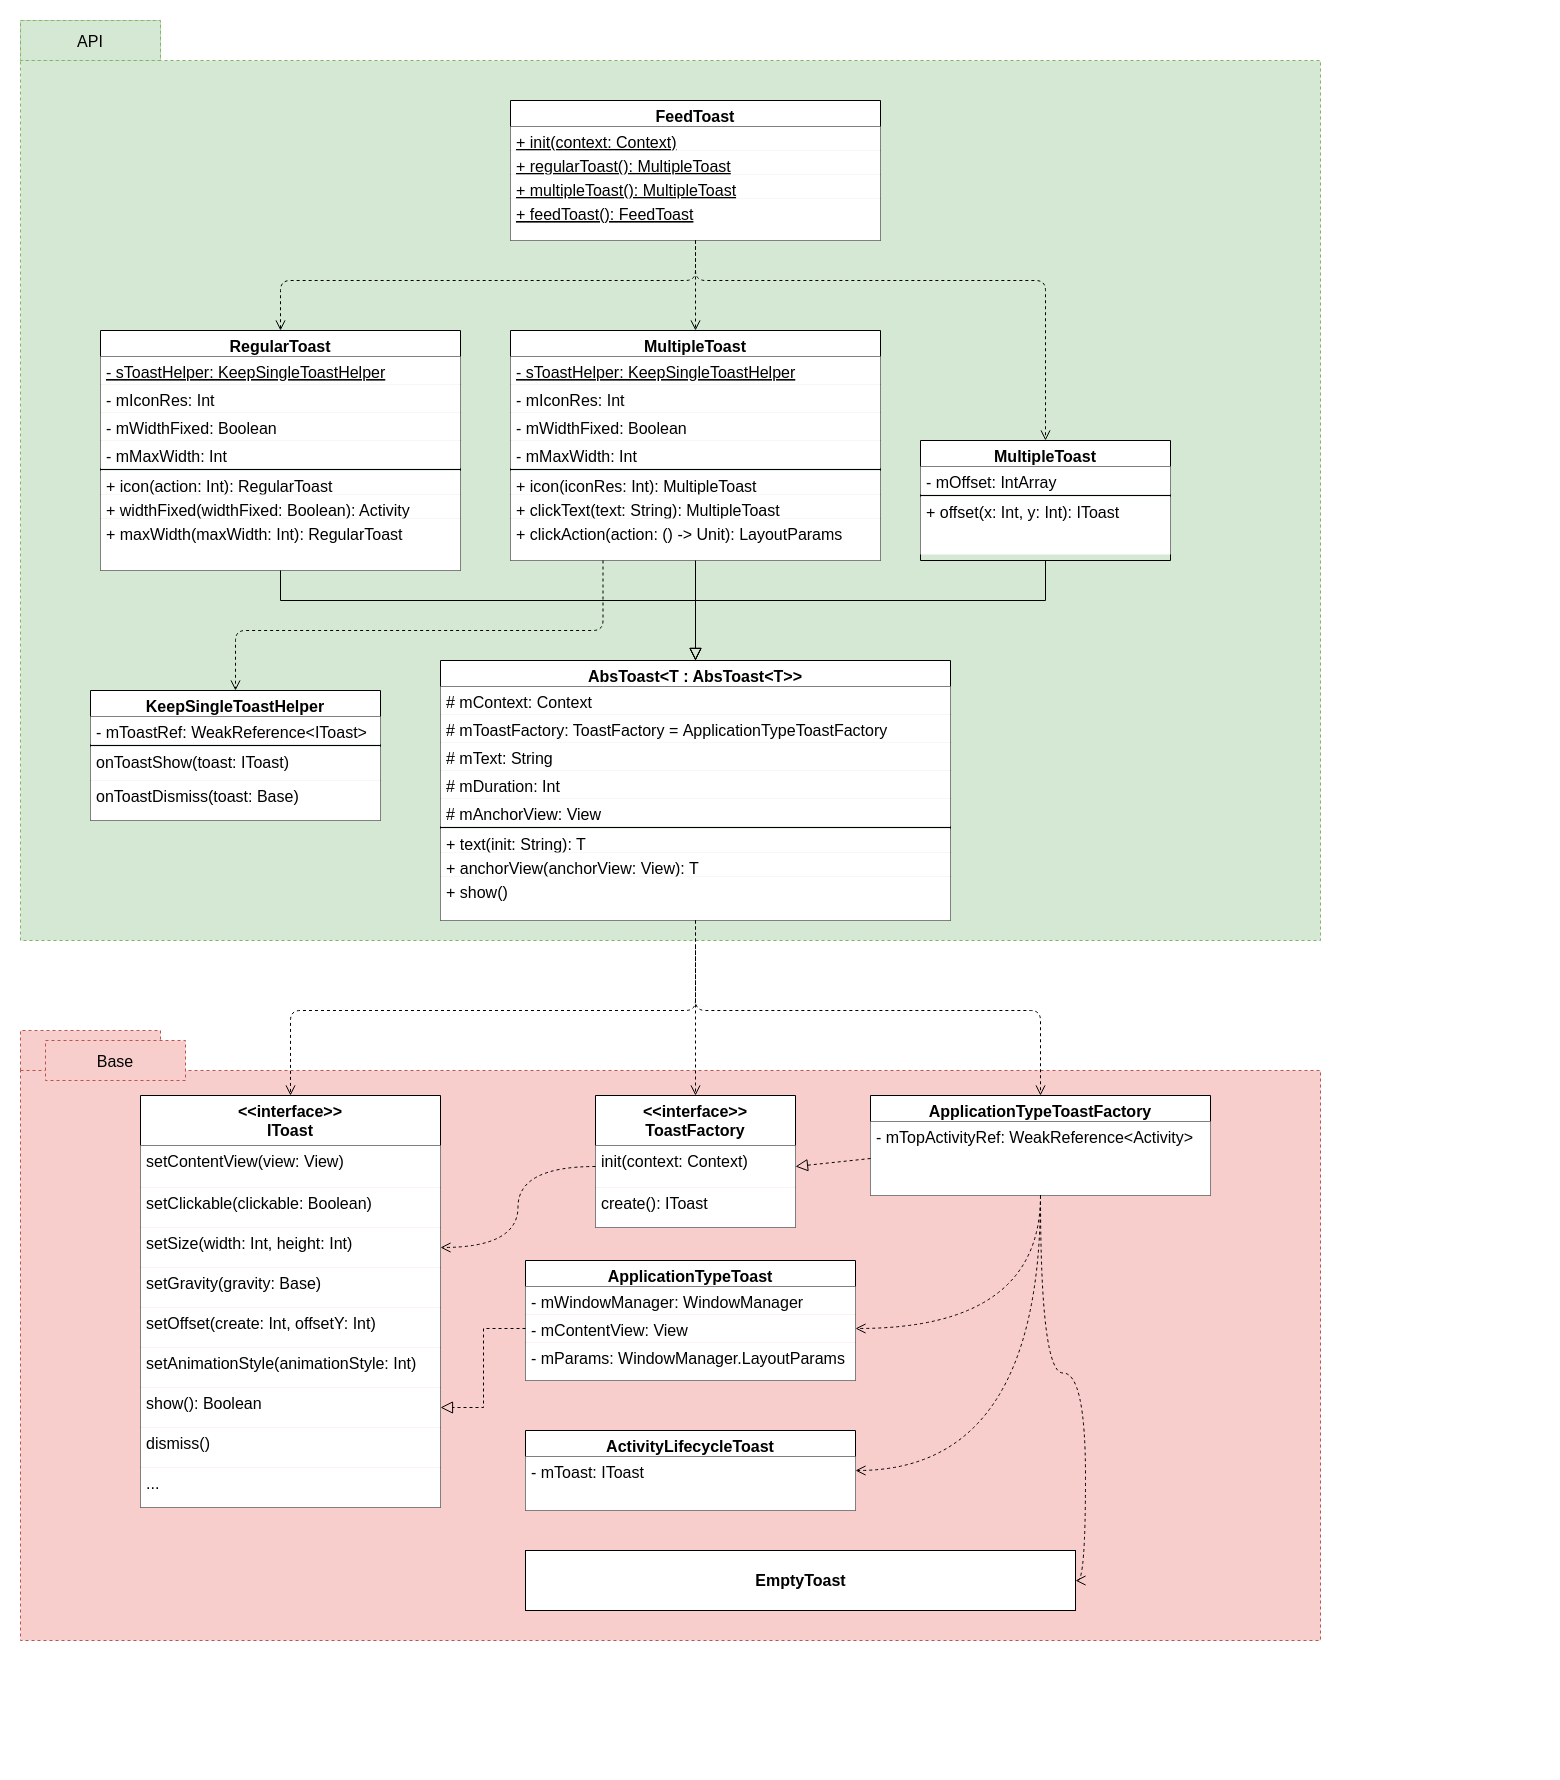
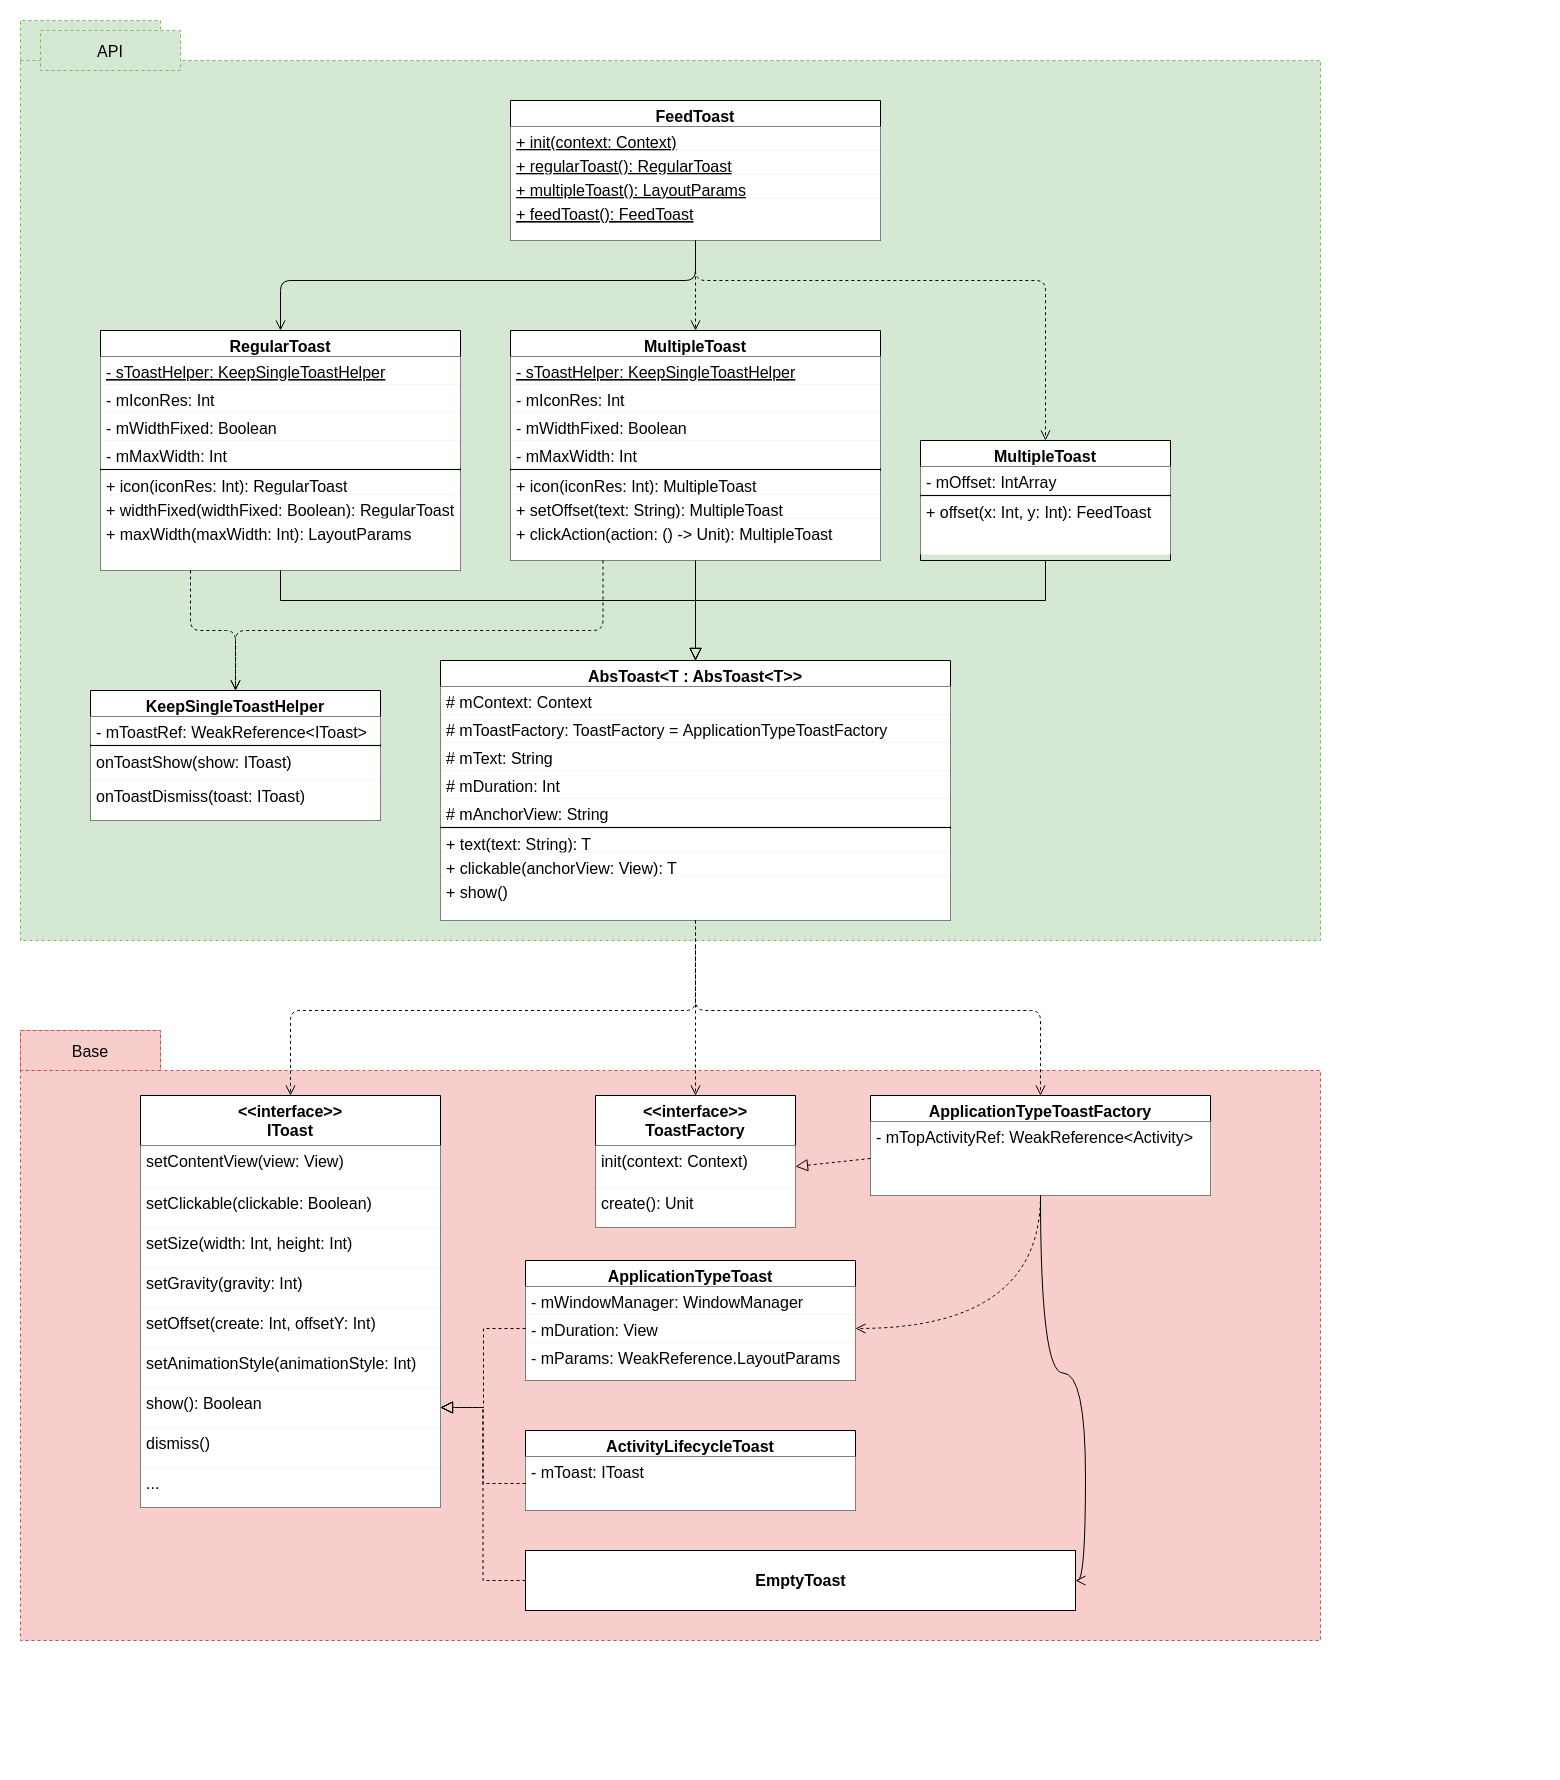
(91, 41) -> (111, 51)
(640, 167) -> (640, 167)
(641, 191) -> (642, 191)
(469, 281) -> (469, 281)
(237, 487) -> (242, 487)
(274, 511) -> (294, 511)
(672, 511) -> (676, 511)
(1051, 513) -> (1064, 513)
(264, 535) -> (266, 535)
(702, 535) -> (700, 535)
none -> (191, 617)
(208, 763) -> (204, 763)
(209, 797) -> (218, 797)
(521, 815) -> (530, 815)
(532, 845) -> (537, 845)
(577, 869) -> (569, 869)
(116, 1061) -> (91, 1051)
(669, 1204) -> (657, 1204)
(518, 1210) -> none
(250, 1284) -> (245, 1284)
(610, 1331) -> (597, 1331)
(686, 1359) -> (688, 1359)
(1077, 1388) -> (1077, 1388)
(997, 1398) -> none
none -> (504, 1484)
none -> (503, 1581)
